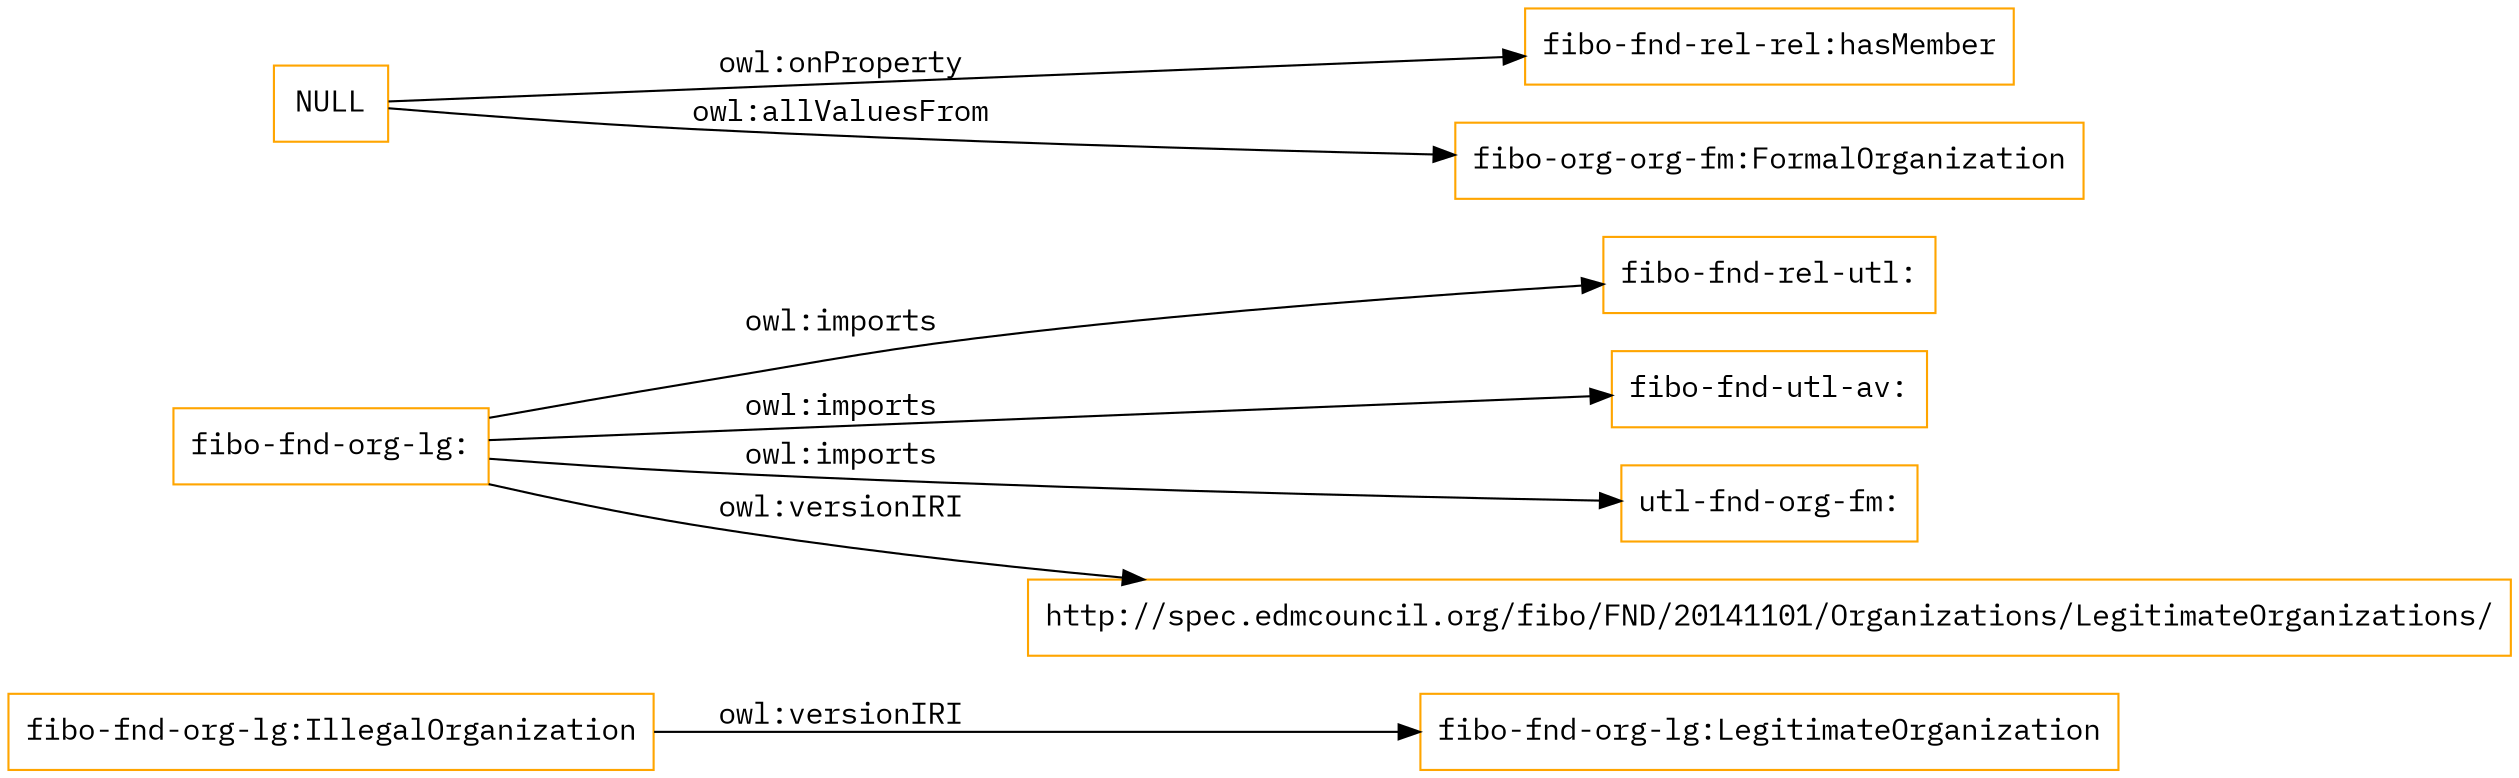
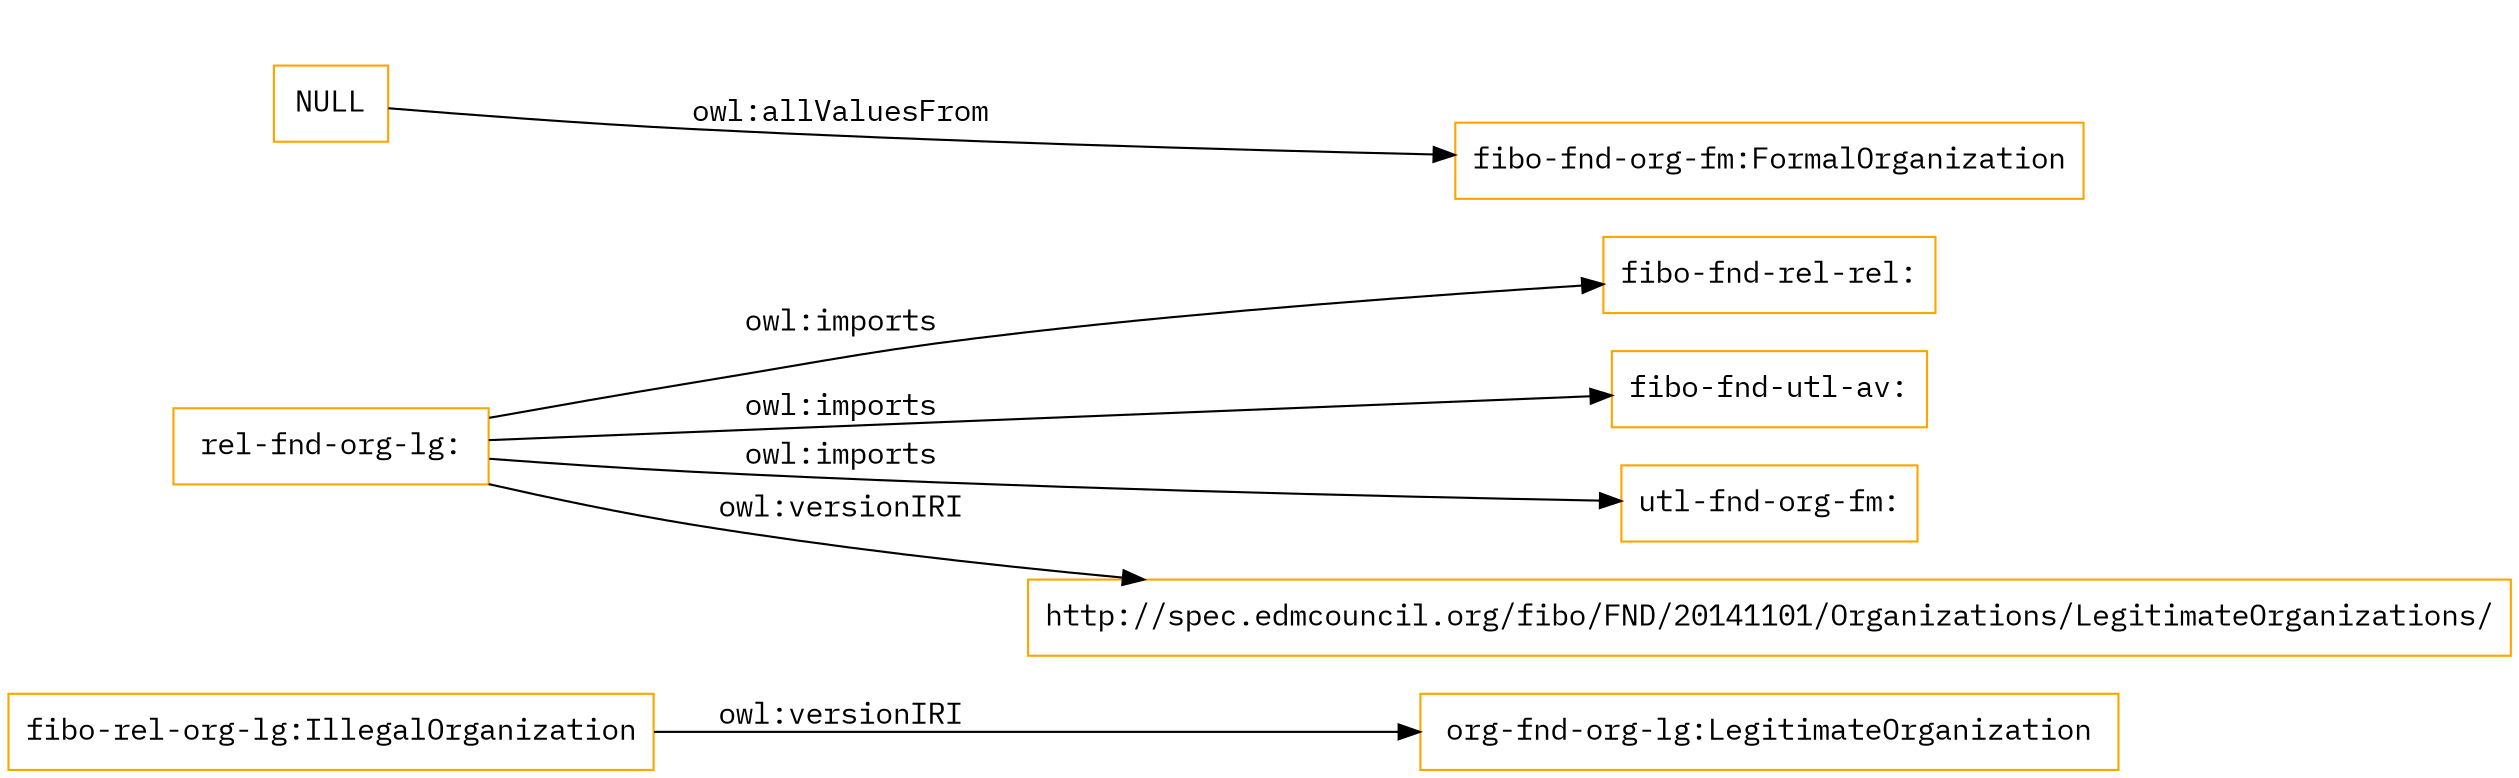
(1769, 47) -> none
(1769, 161) -> (1769, 161)
(1769, 275) -> (1769, 275)
(331, 446) -> (331, 446)
(331, 732) -> (331, 732)
(1769, 732) -> (1769, 732)
